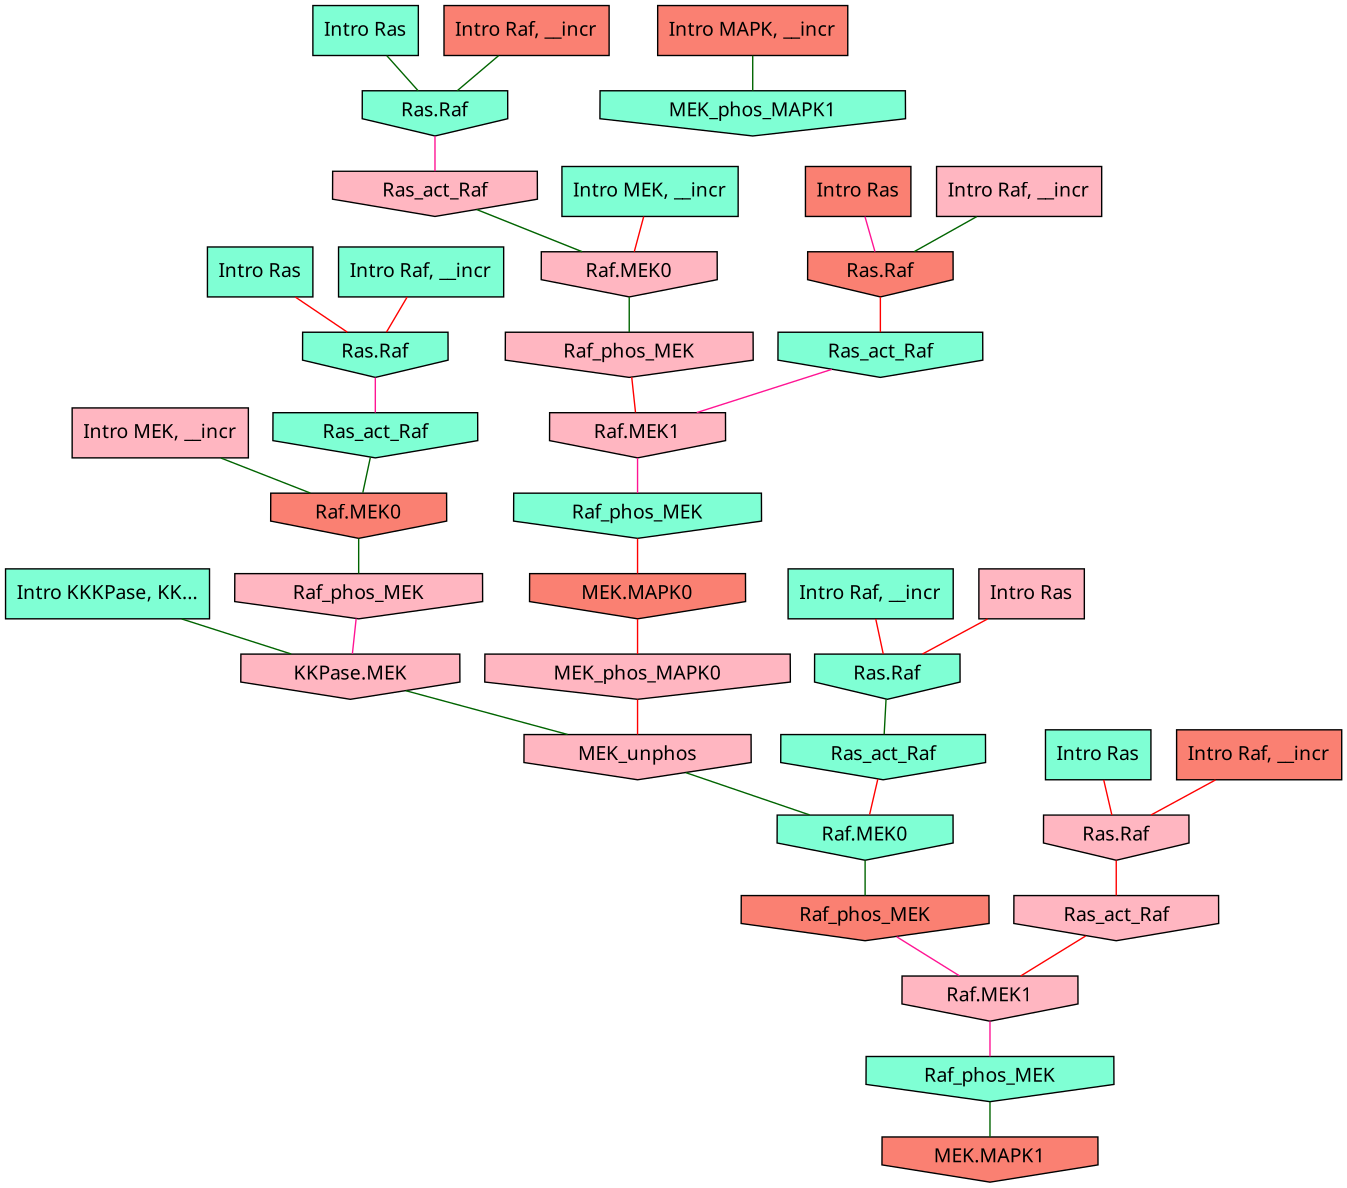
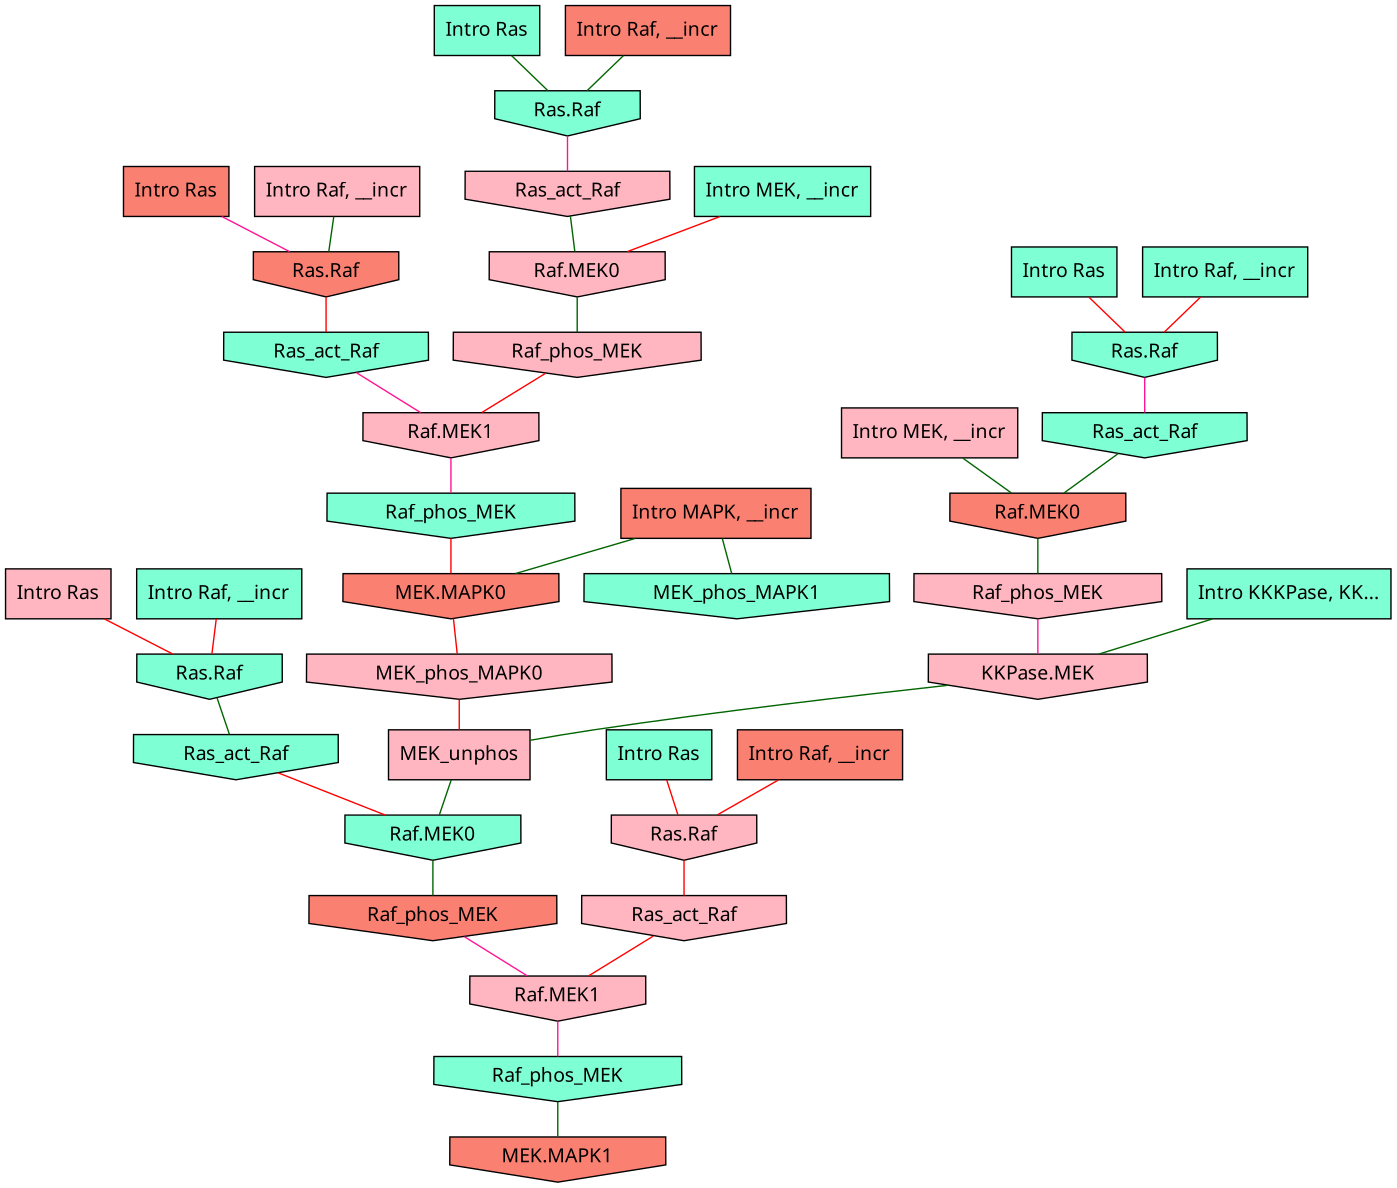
none -> (575, 556)
(638, 755) -> (459, 755)
